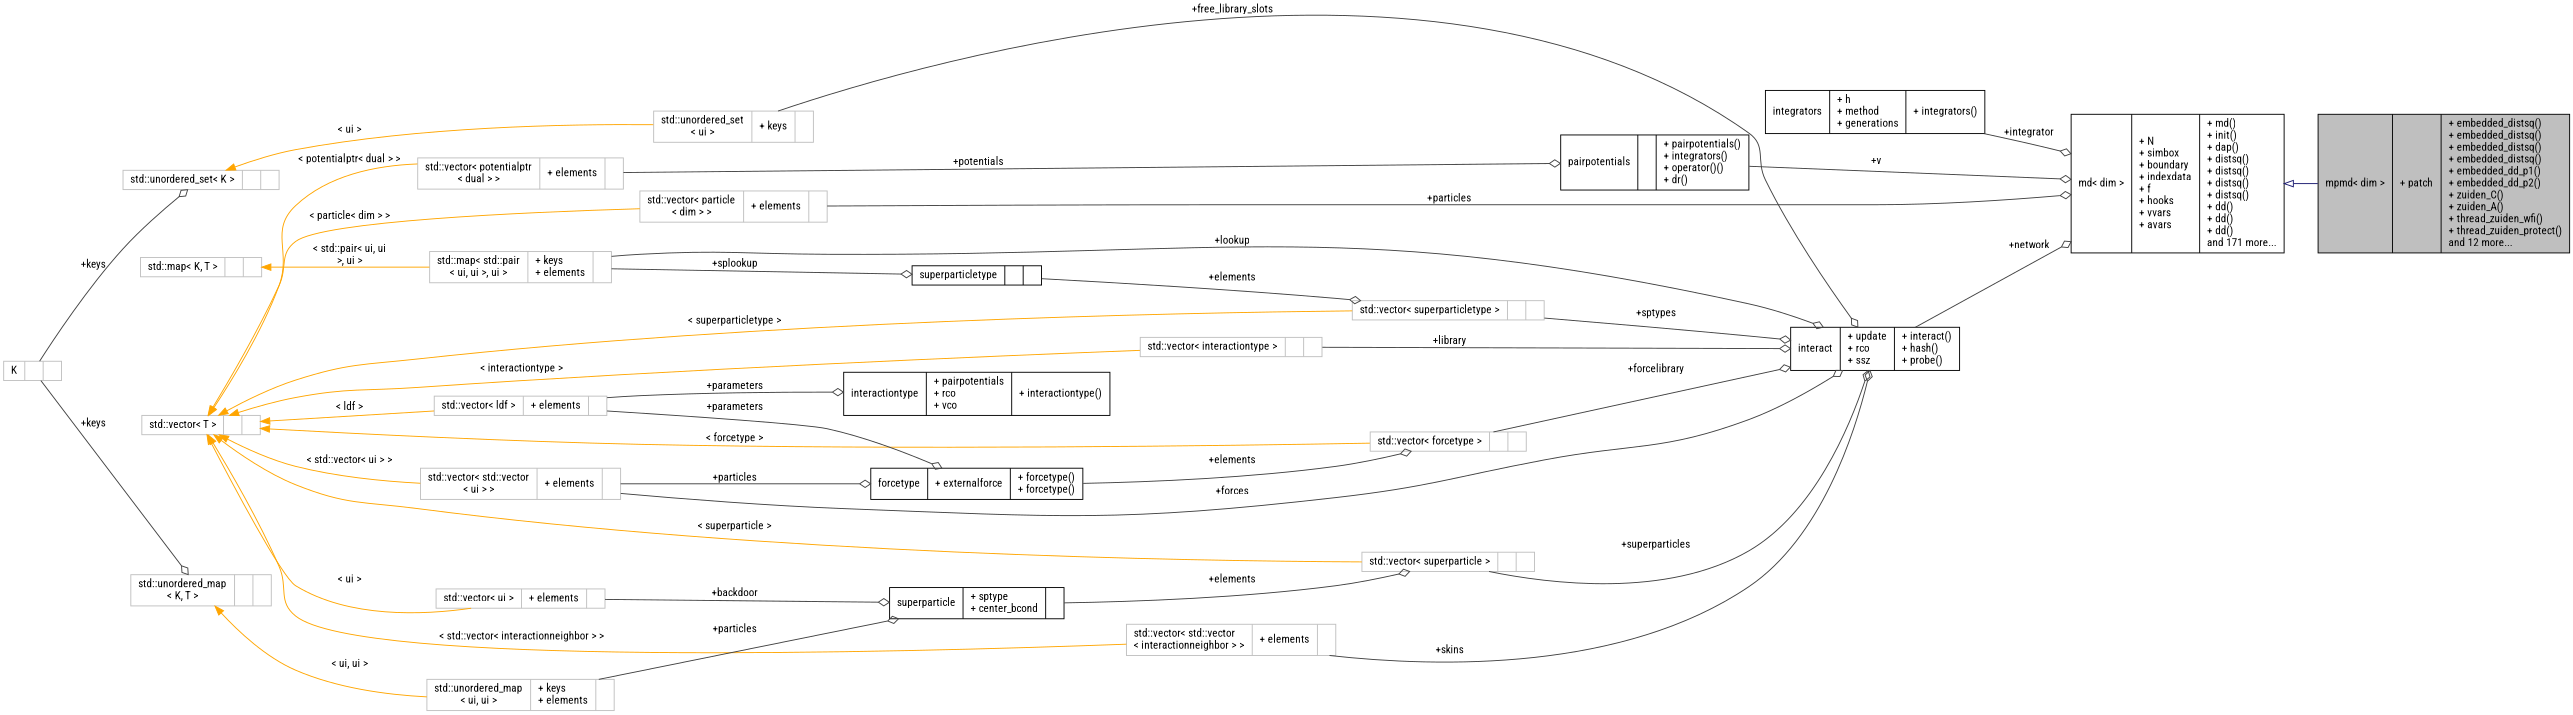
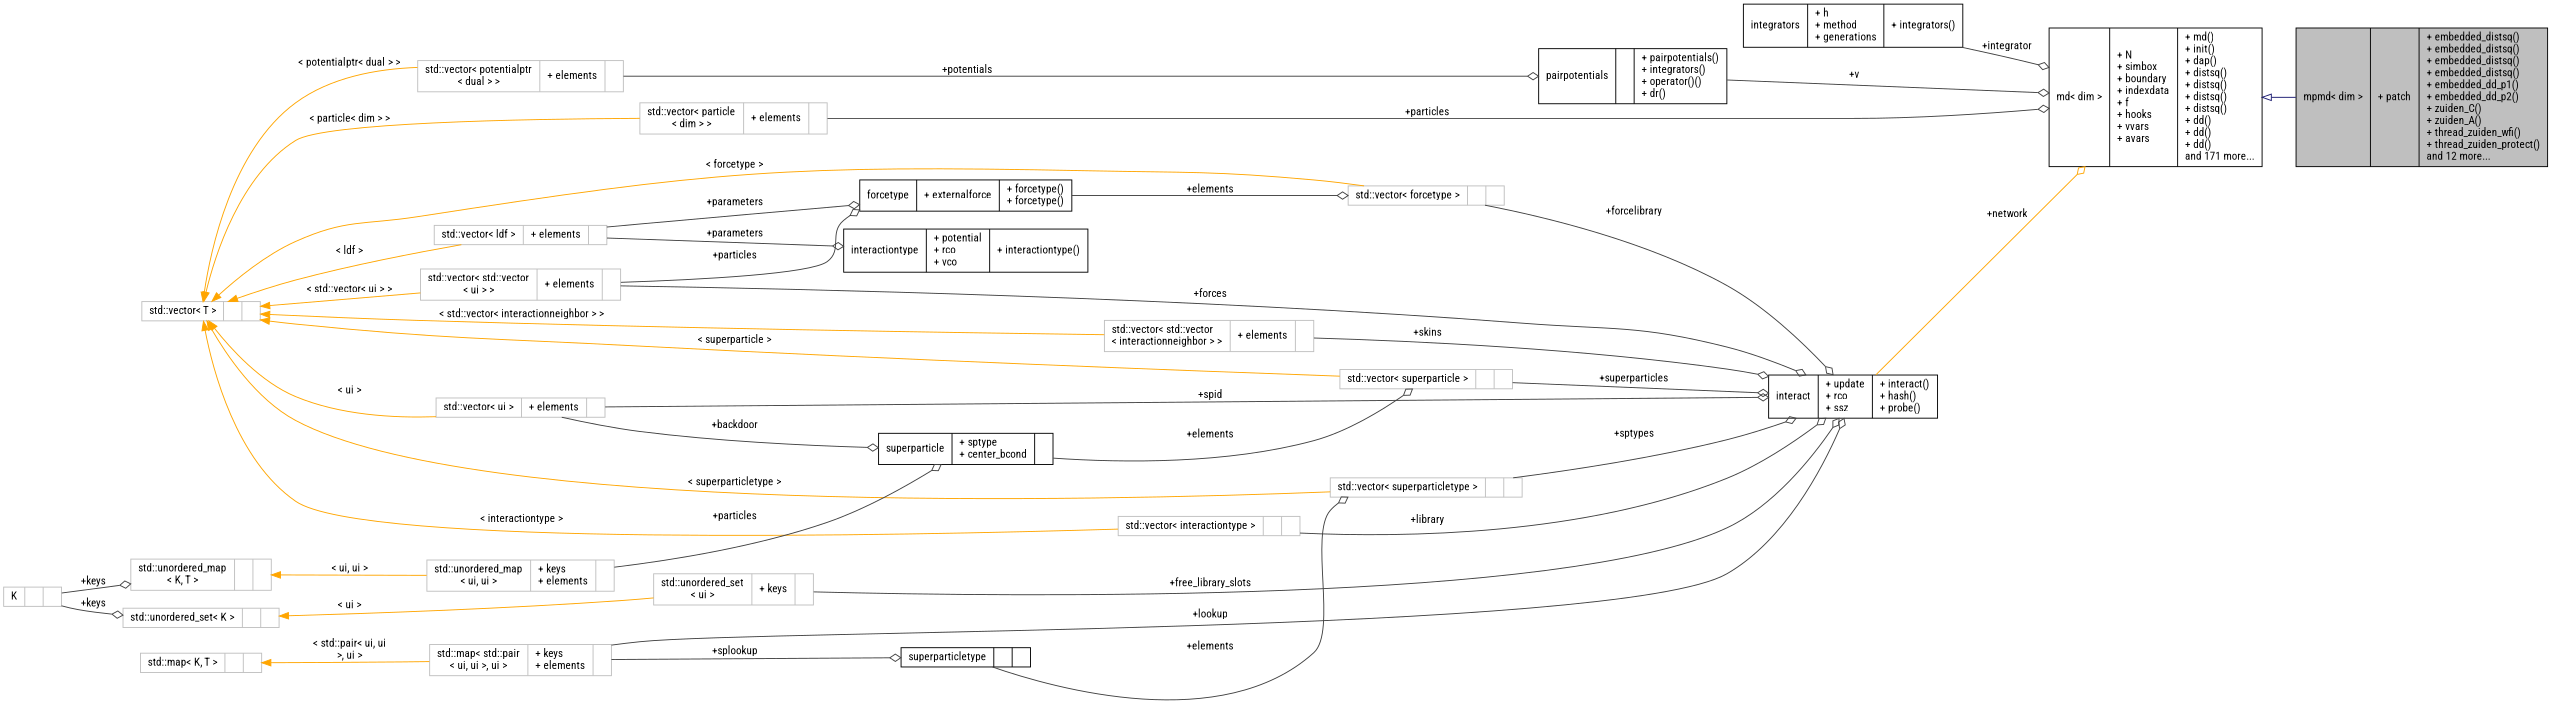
(1988, 287) -> (1976, 275)
(969, 381) -> (958, 238)
none -> (1181, 402)
